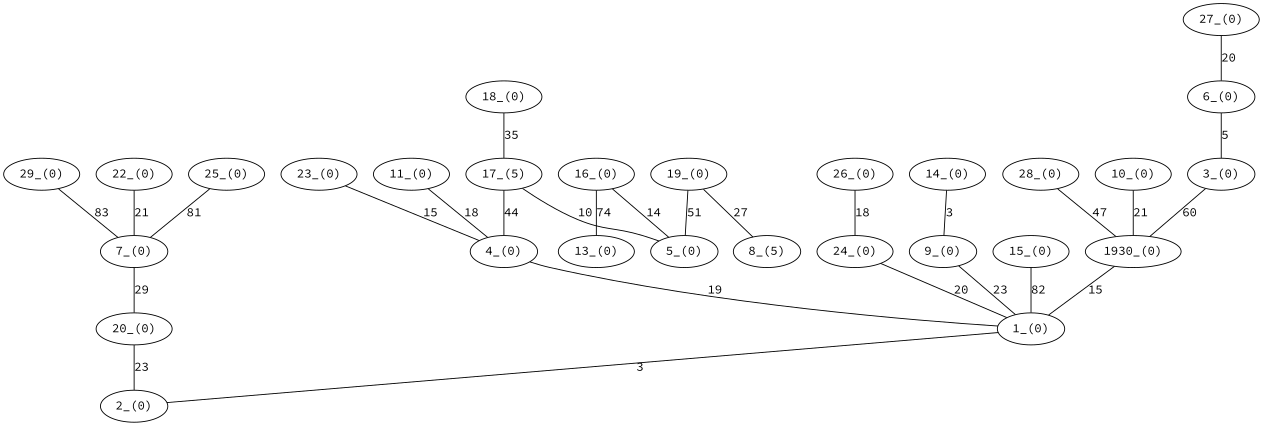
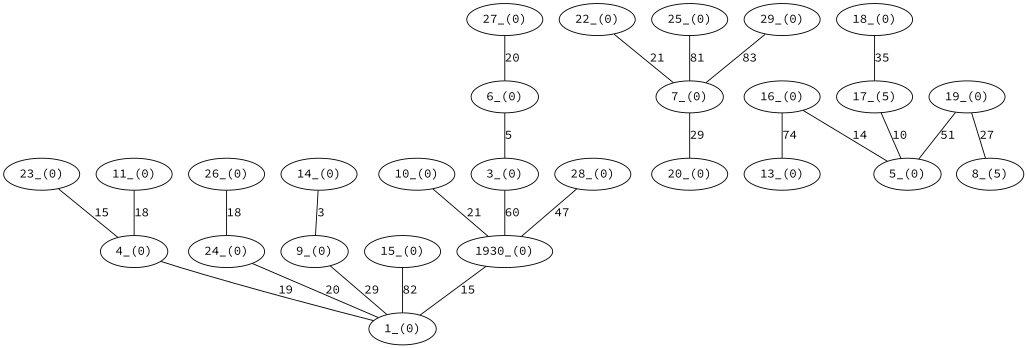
(504, 213) -> none
(1000, 290) -> (372, 290)
(134, 406) -> none
